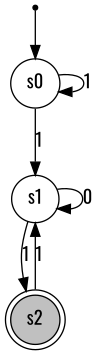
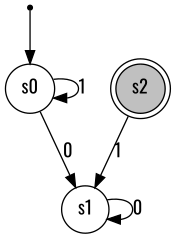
(39, 142) -> (68, 152)
(22, 250) -> none
